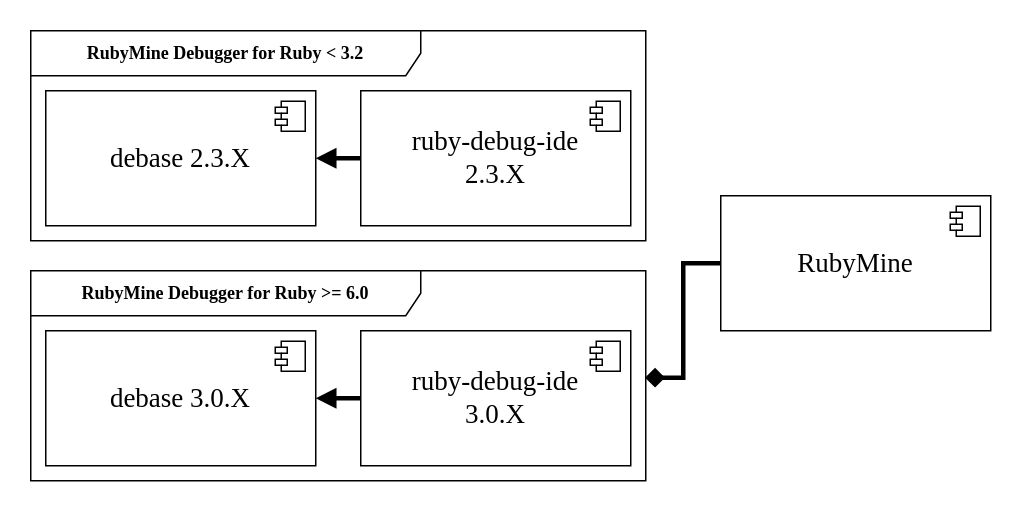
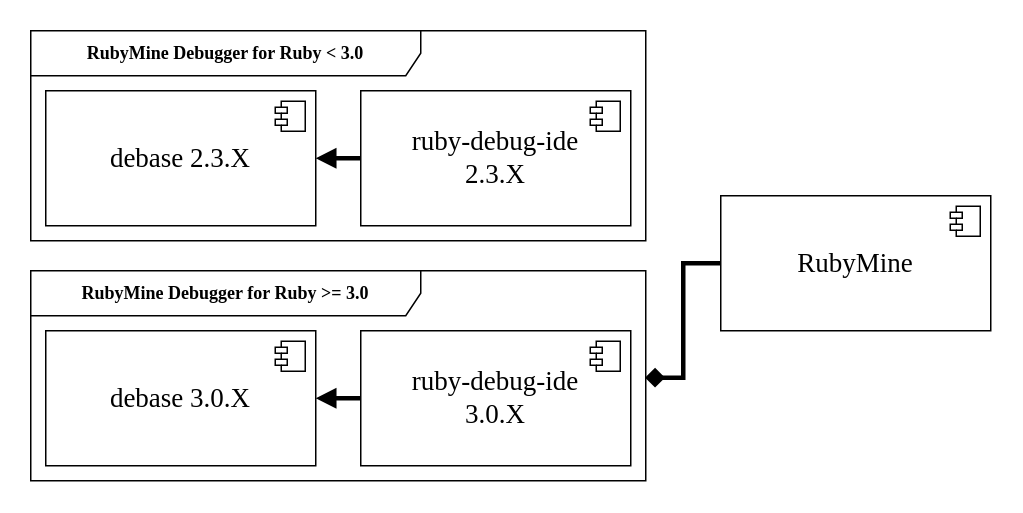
(226, 53) -> (226, 53)
(226, 293) -> (226, 293)
